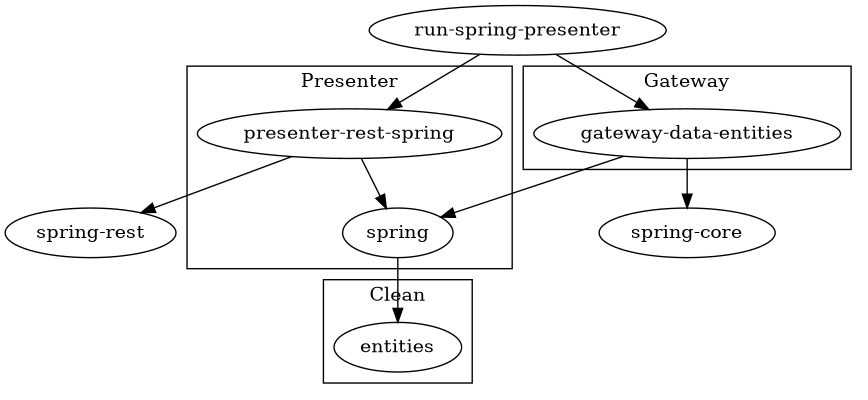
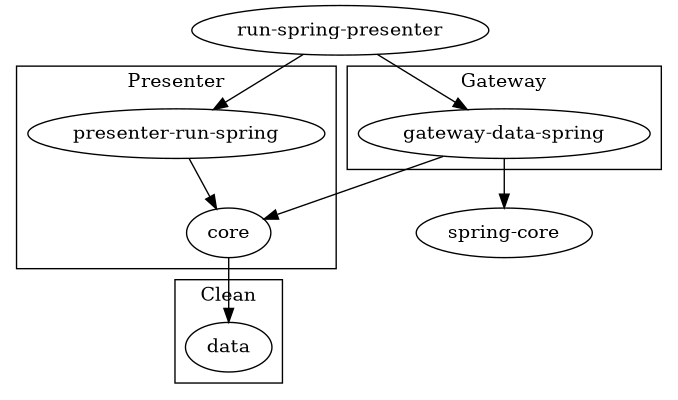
(350, 134) -> (176, 134)
(687, 134) -> (504, 134)
(91, 233) -> none
(398, 233) -> (229, 233)
(398, 347) -> (229, 347)
